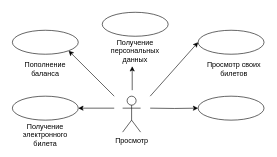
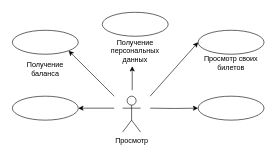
(45, 69) -> (45, 69)
(234, 69) -> (231, 63)
(45, 135) -> none
